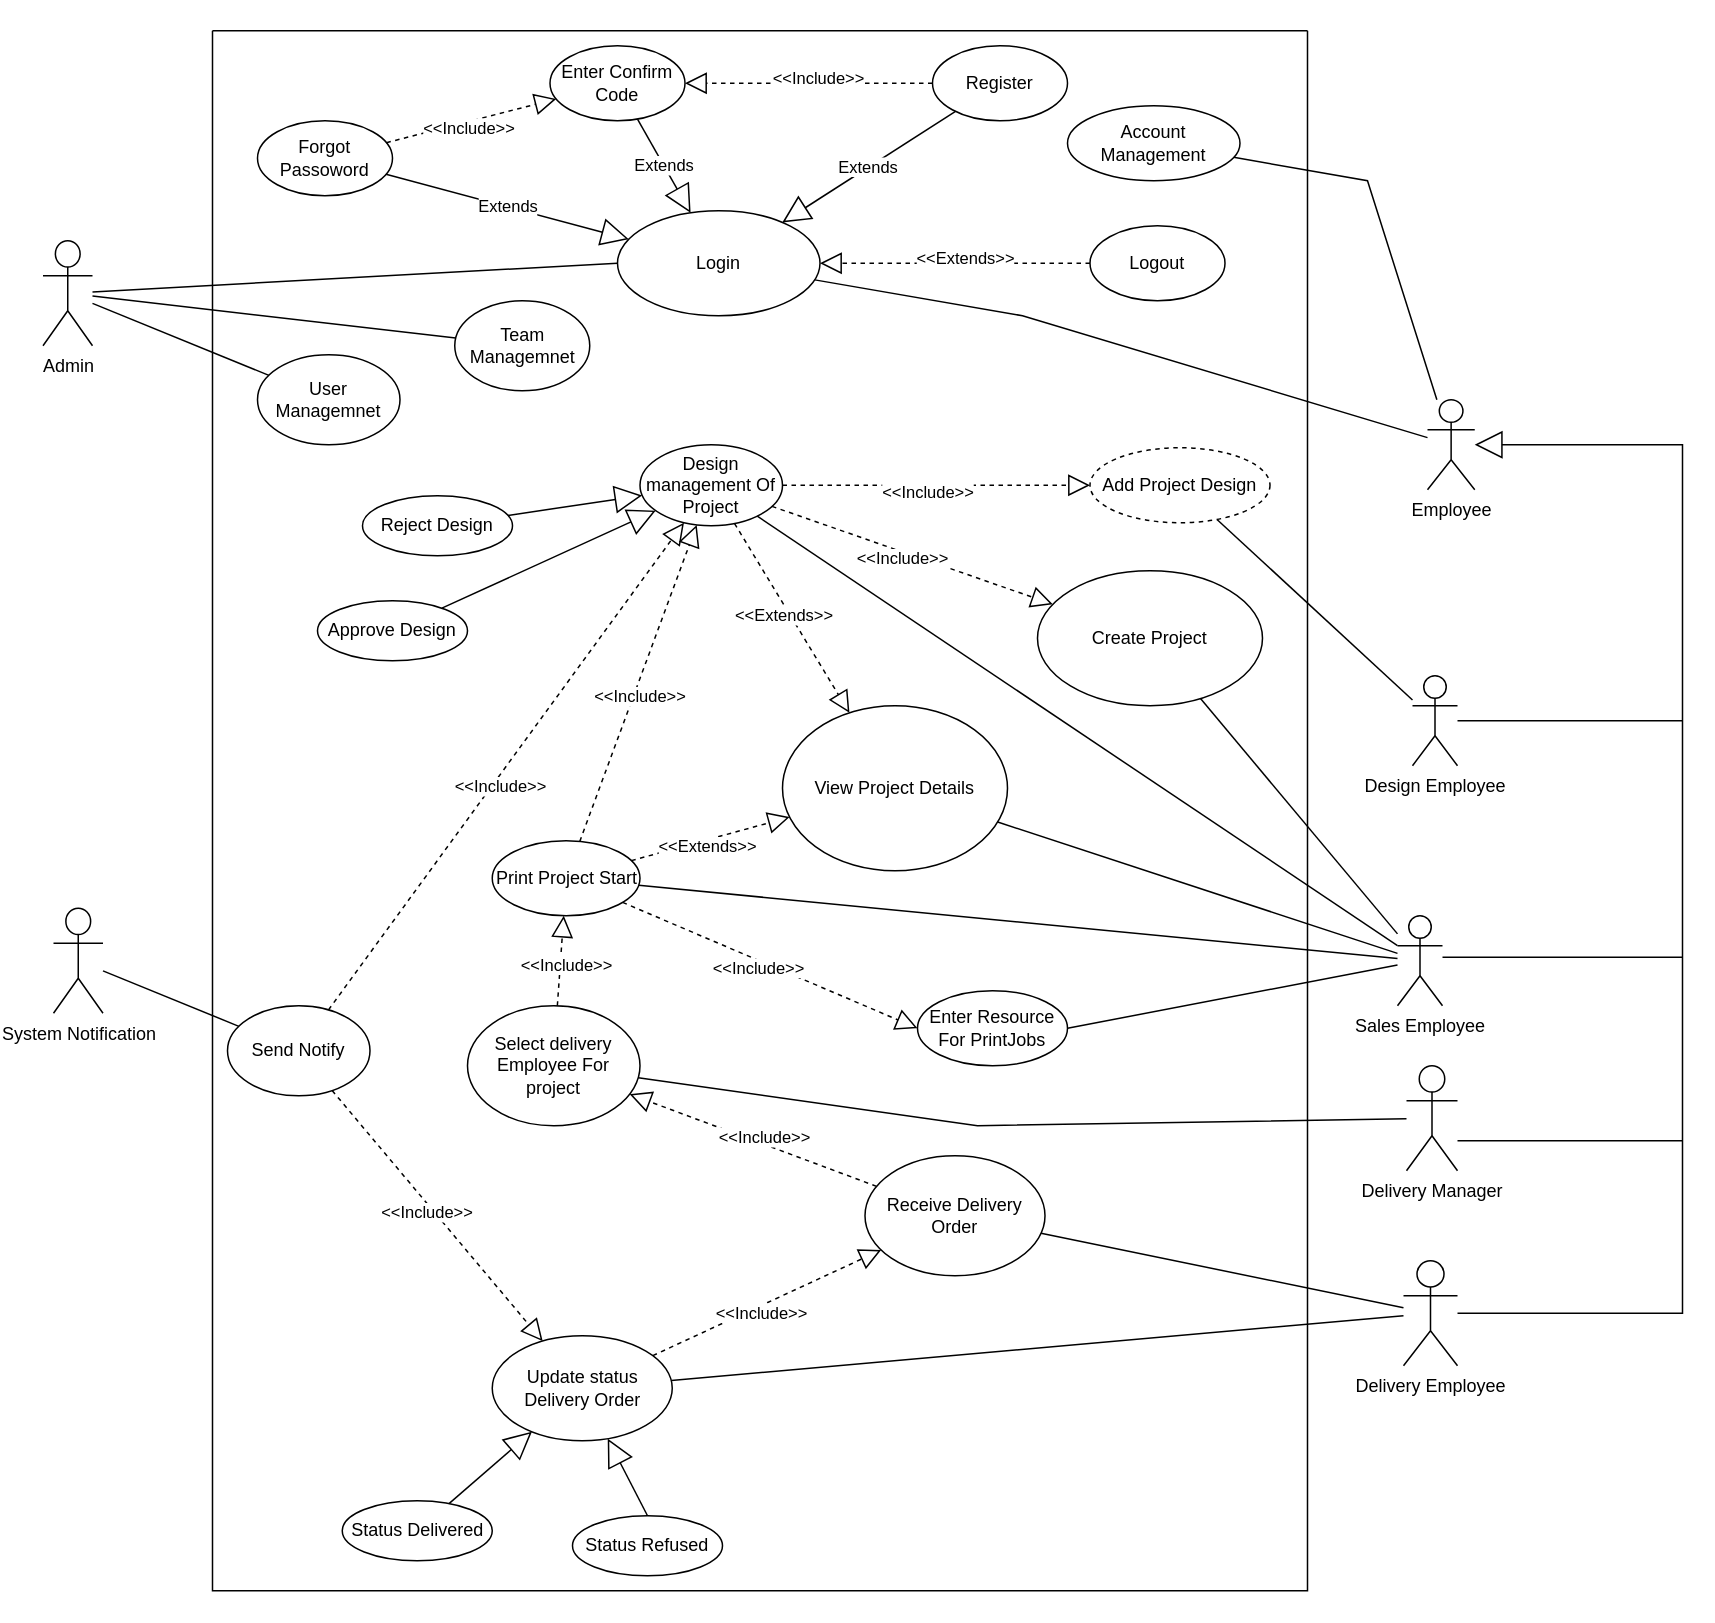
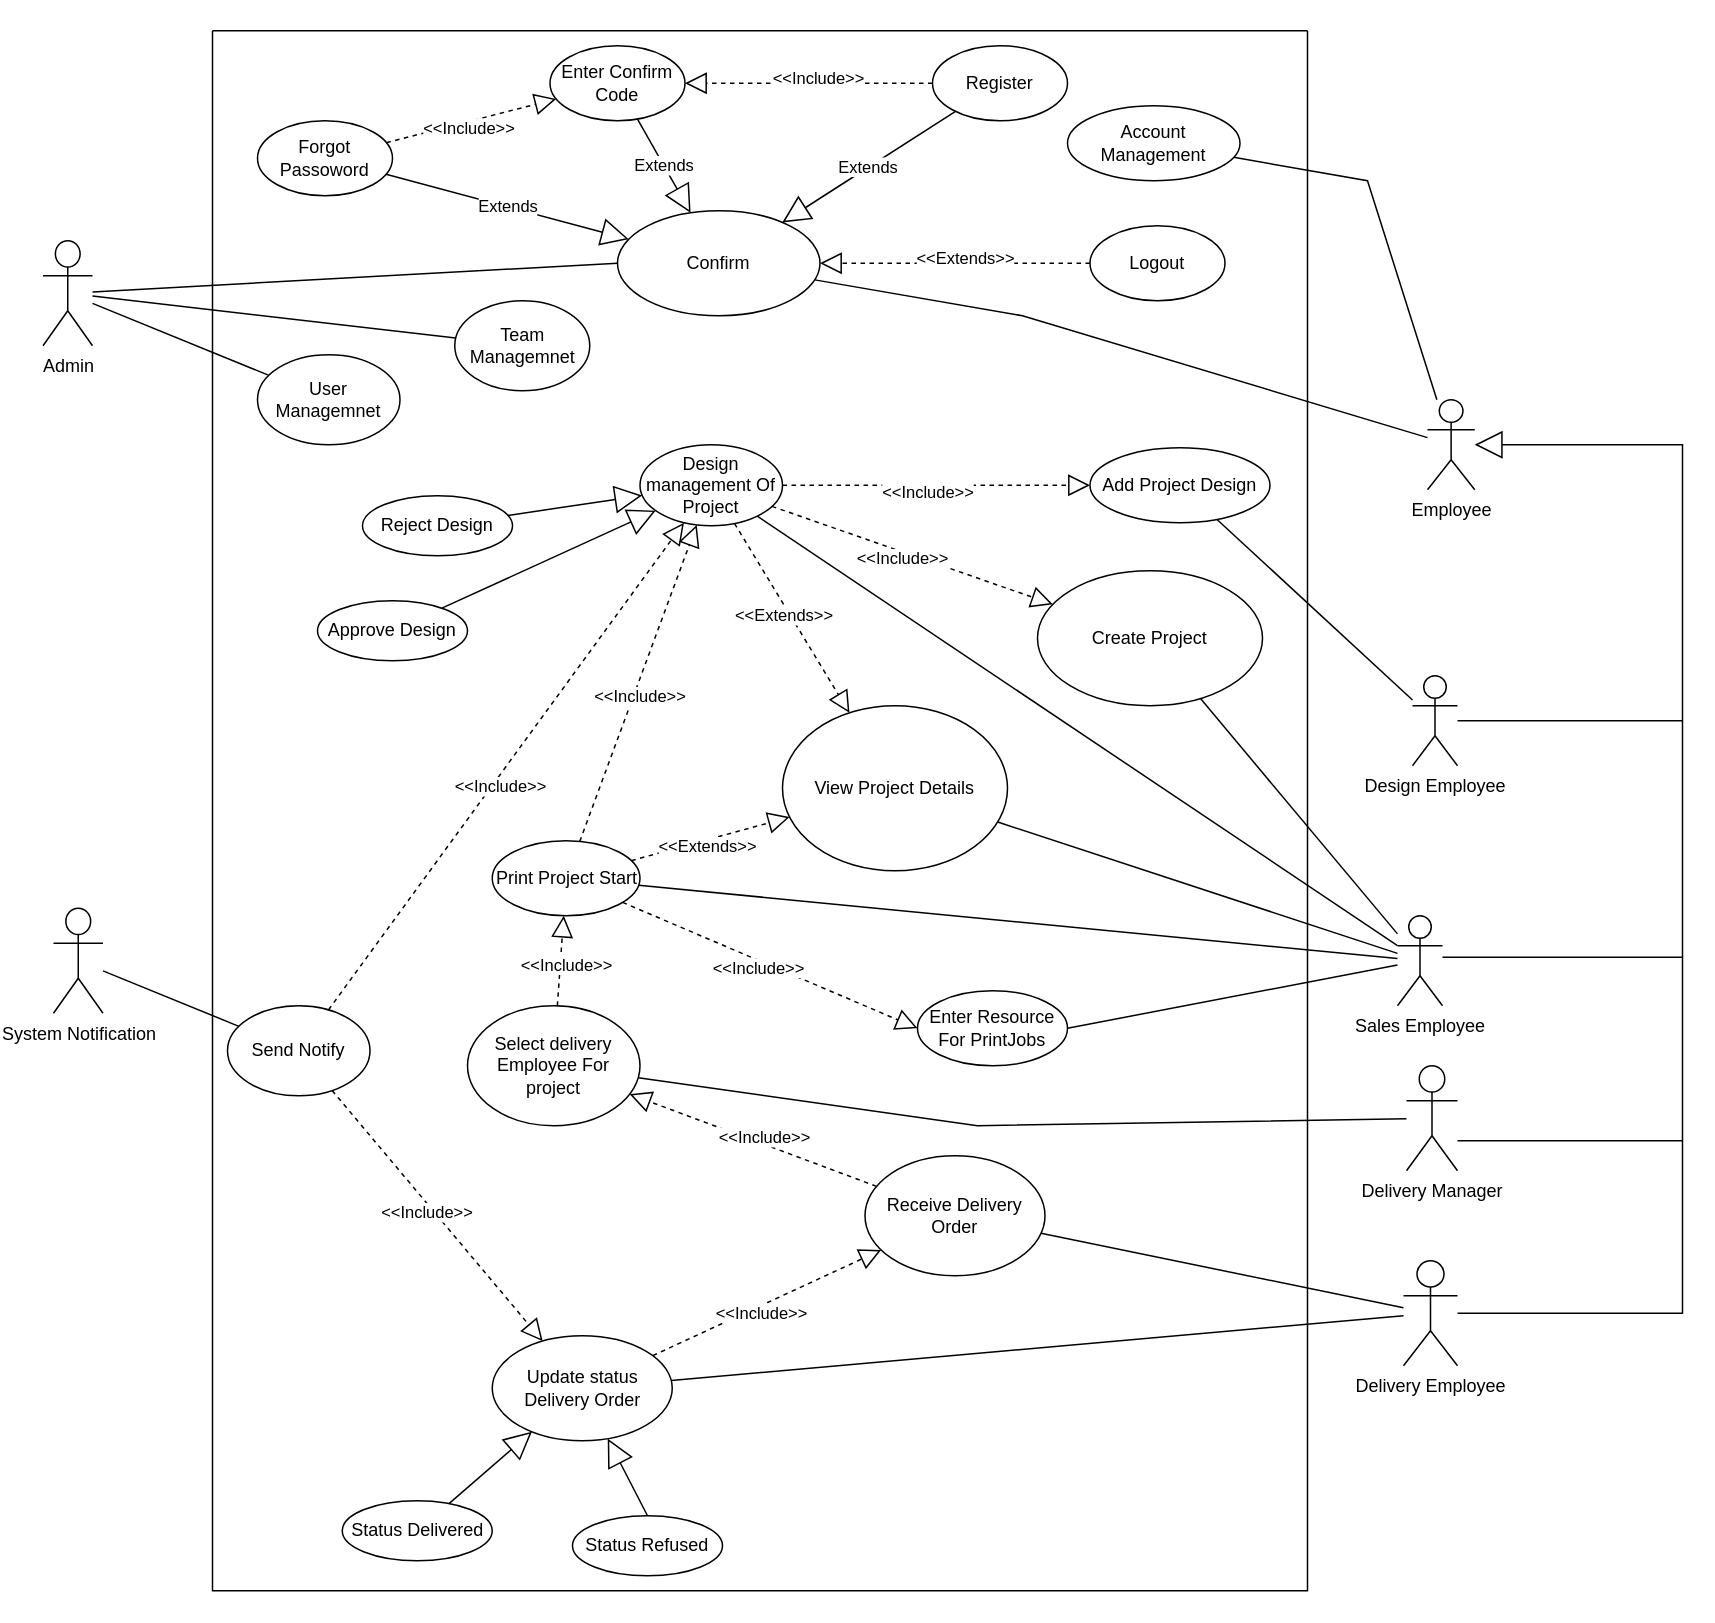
(719, 263) -> (719, 263)
(1180, 485) -> (1180, 485)
